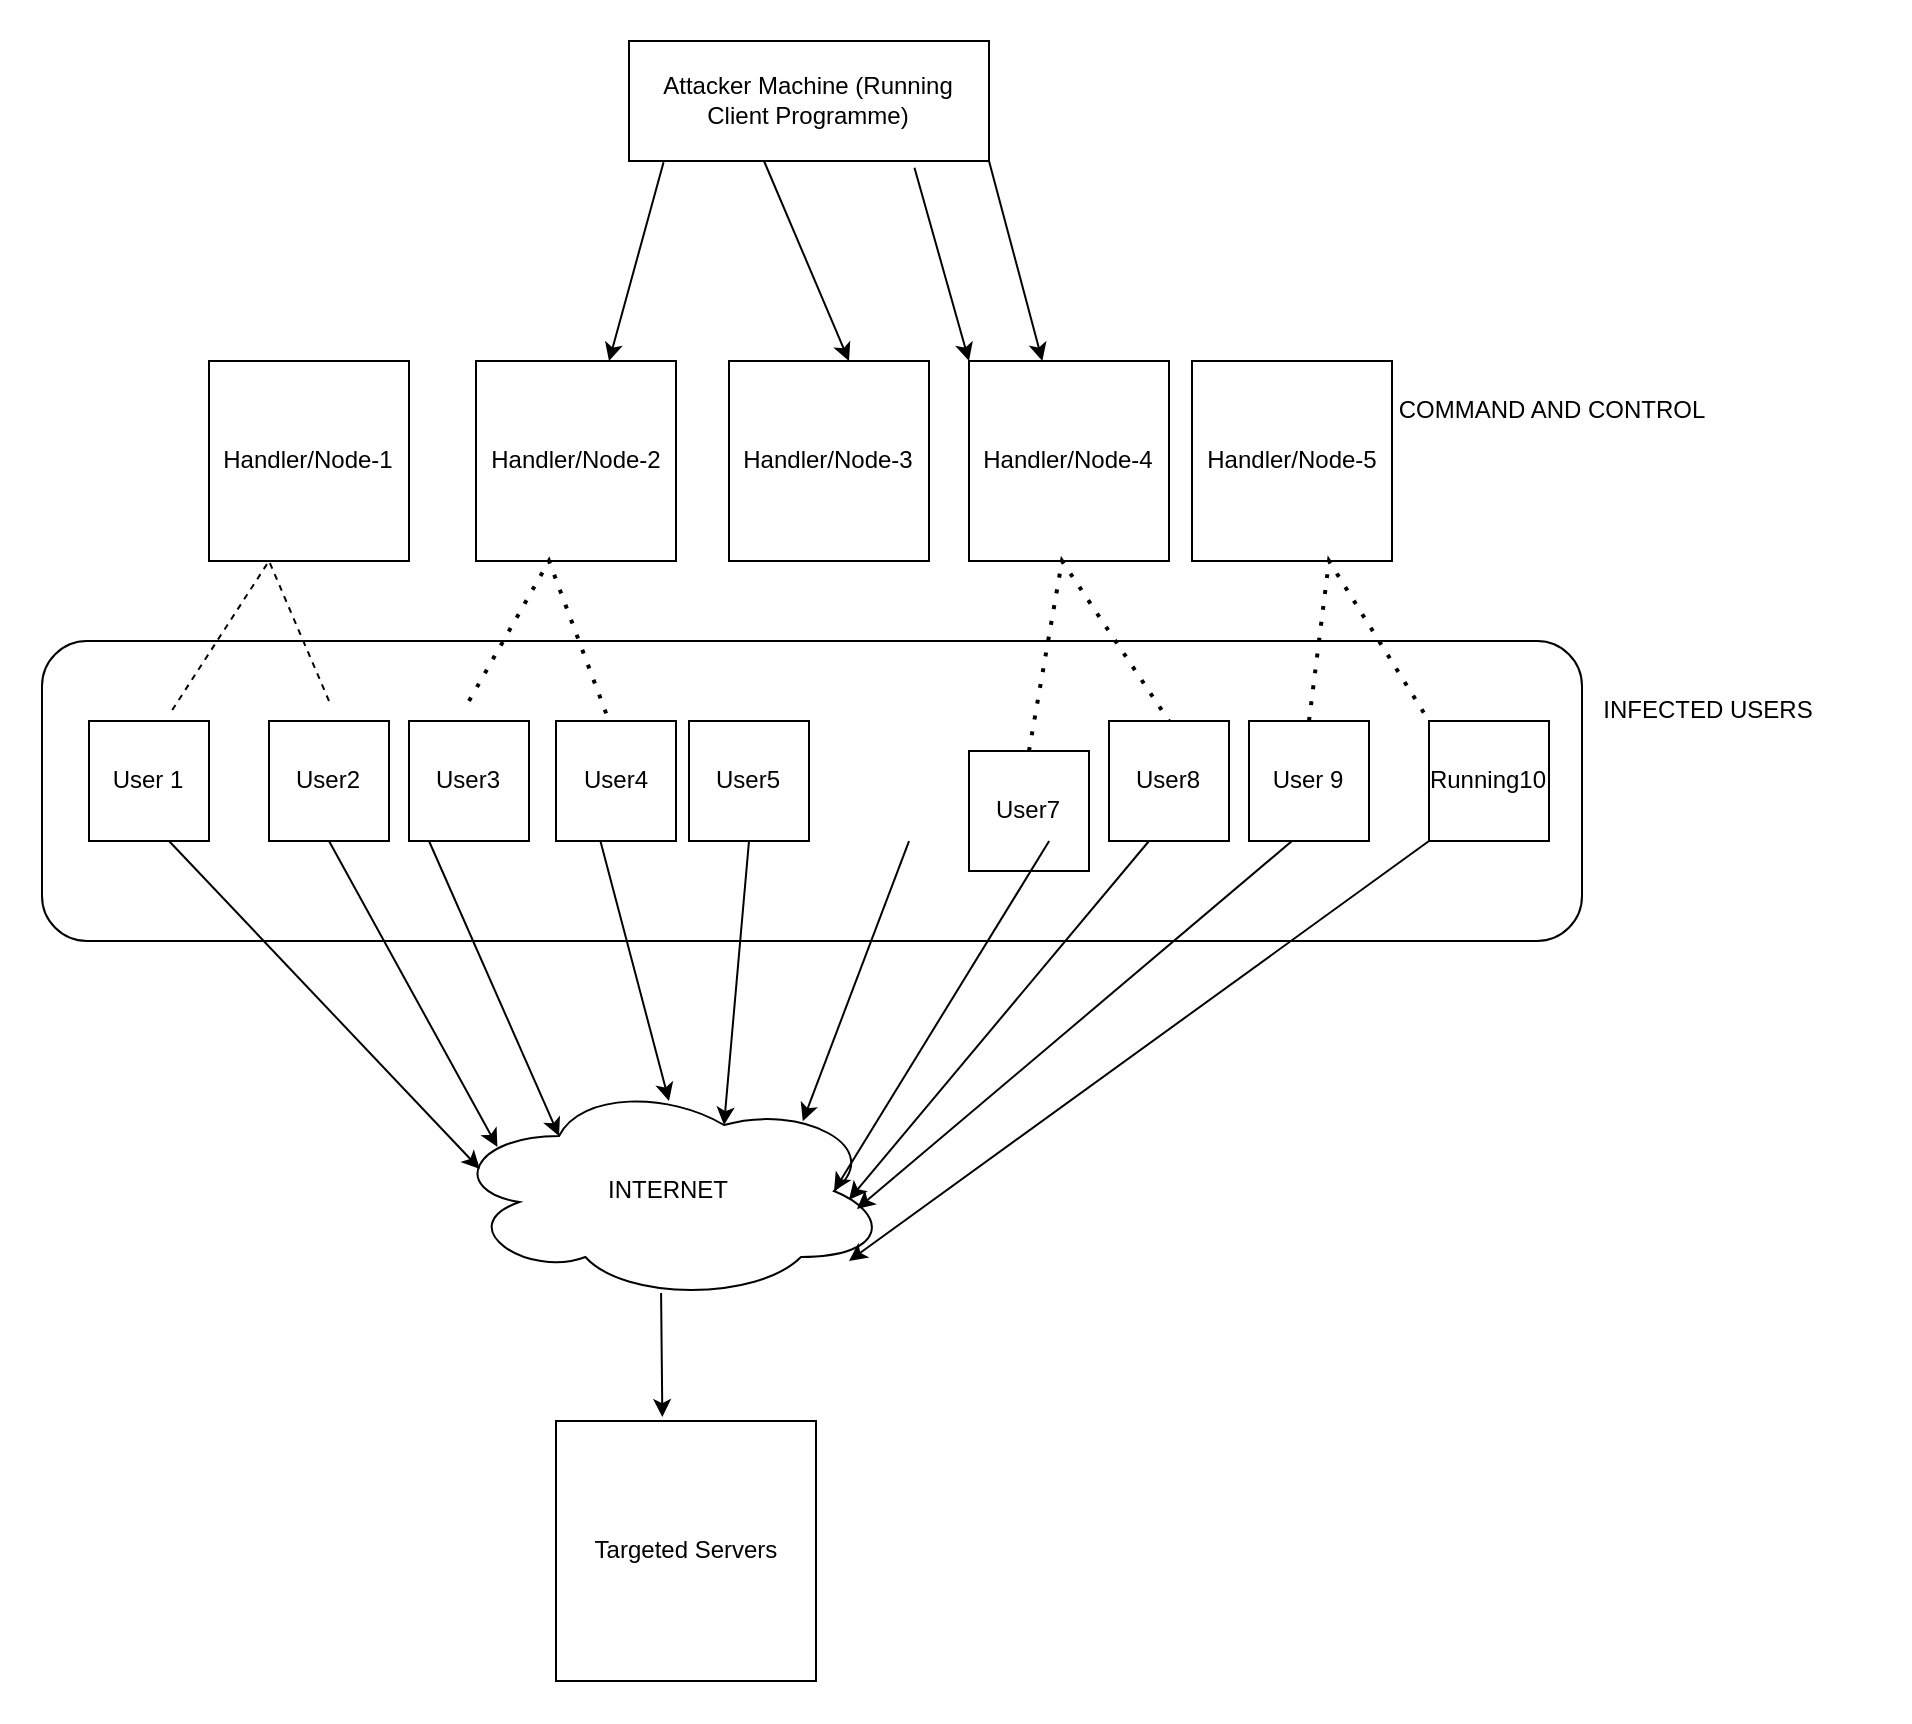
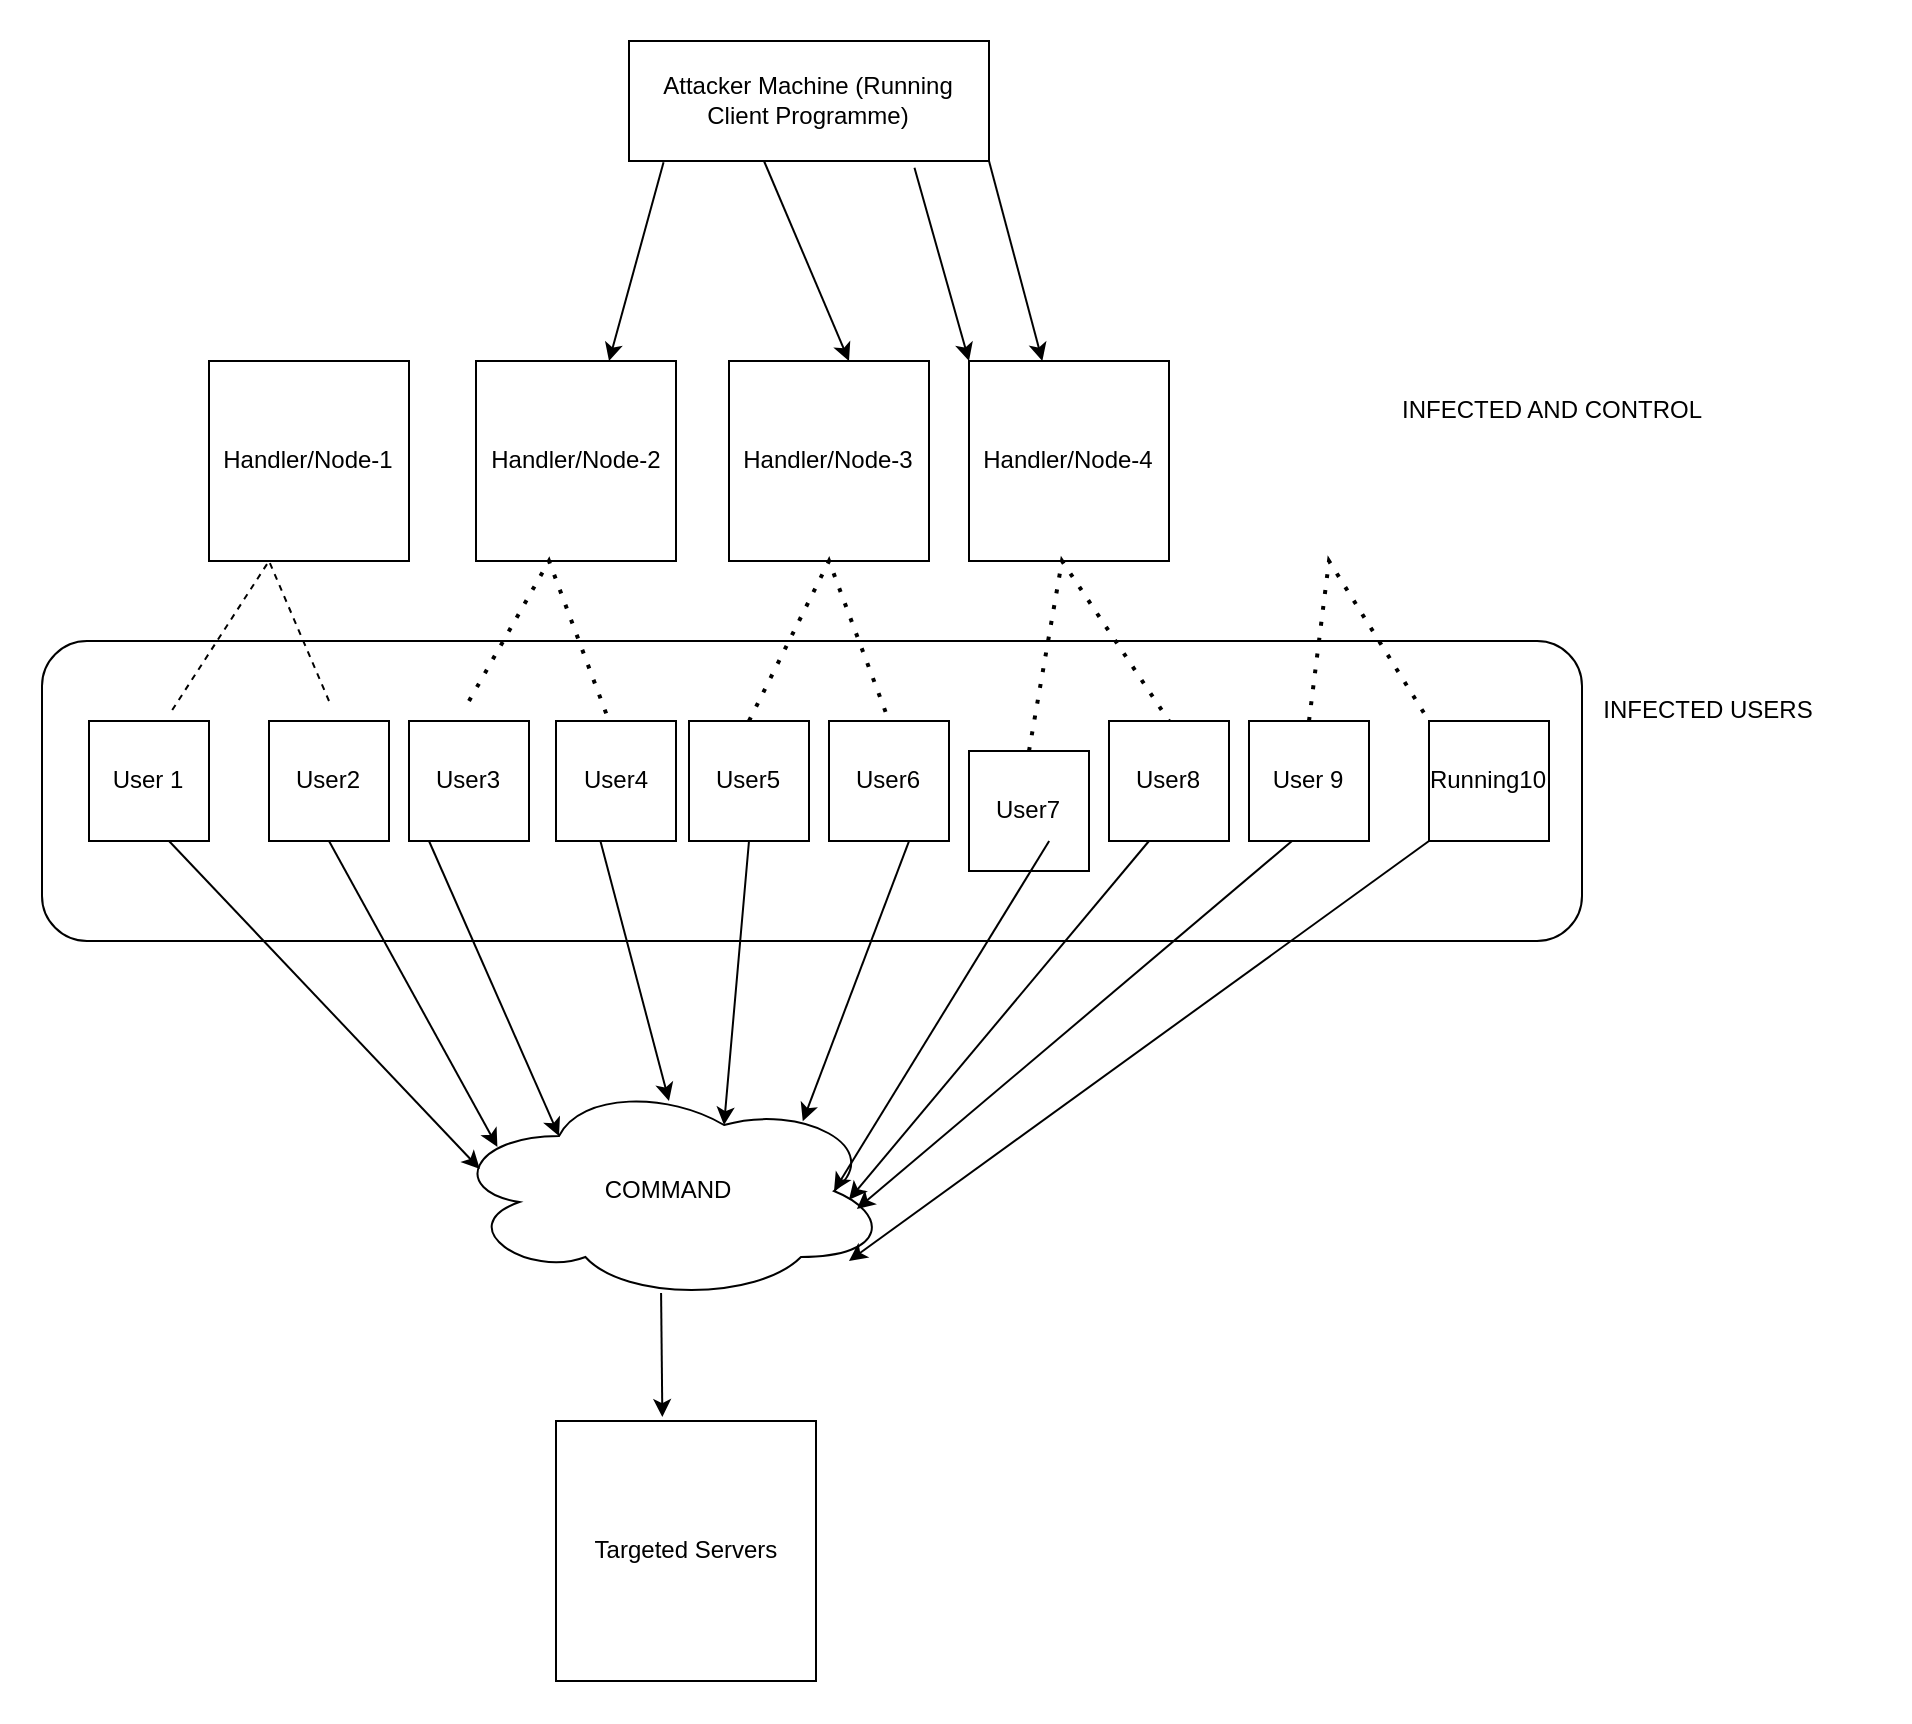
(1553, 411) -> (1553, 411)
(1292, 461) -> none
none -> (829, 562)
none -> (889, 781)
(669, 1191) -> (669, 1191)
